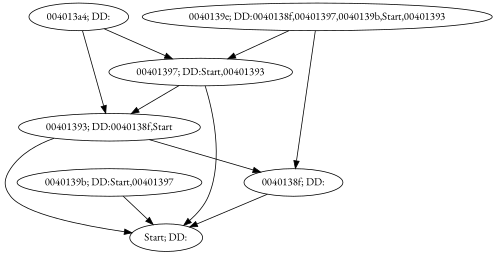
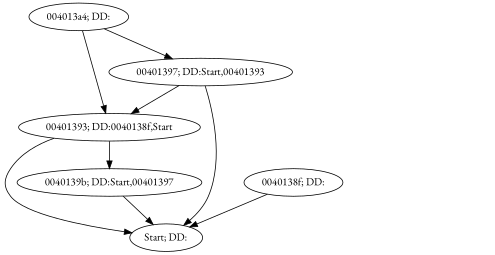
(317, 17) -> none
(201, 155) -> (109, 151)
